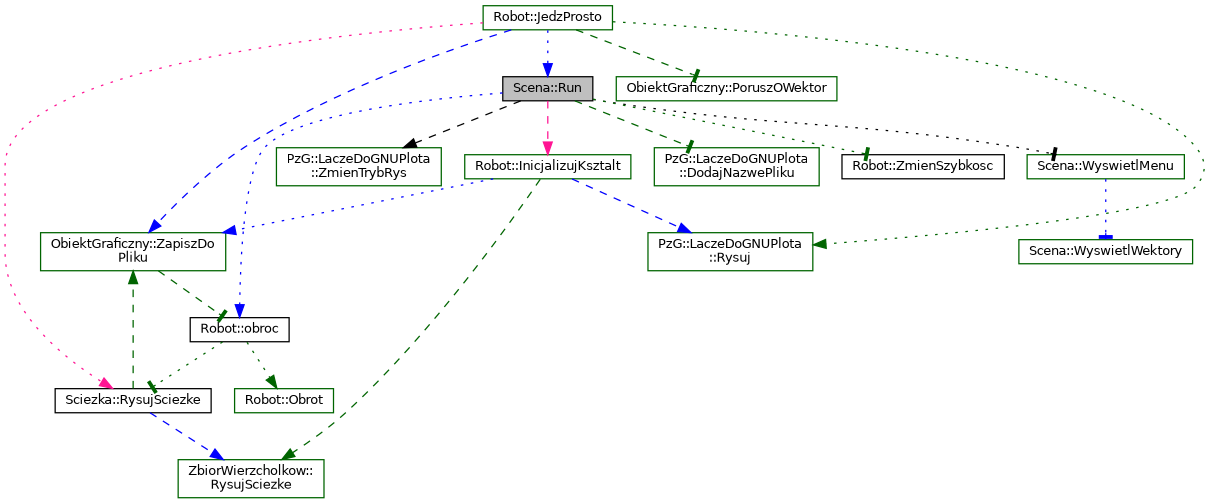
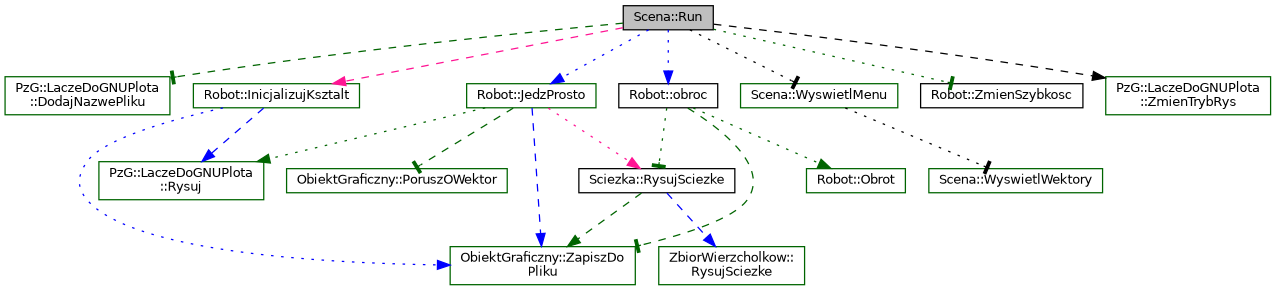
(548, 47) -> (605, 54)
(1106, 205) -> (914, 137)
(188, 292) -> (748, 198)
(428, 327) -> none
